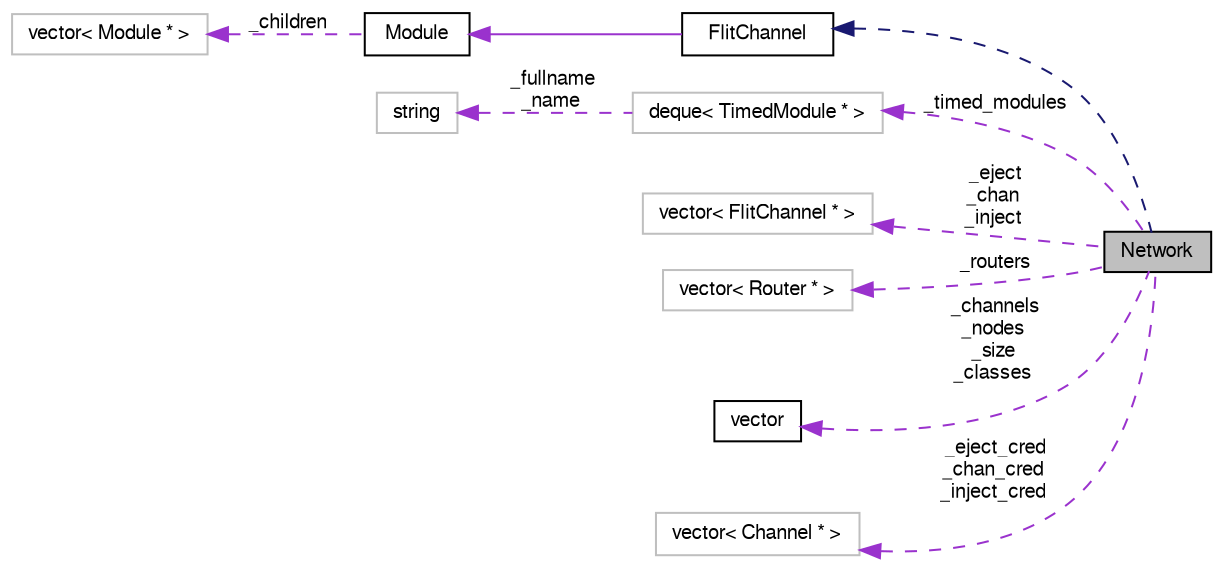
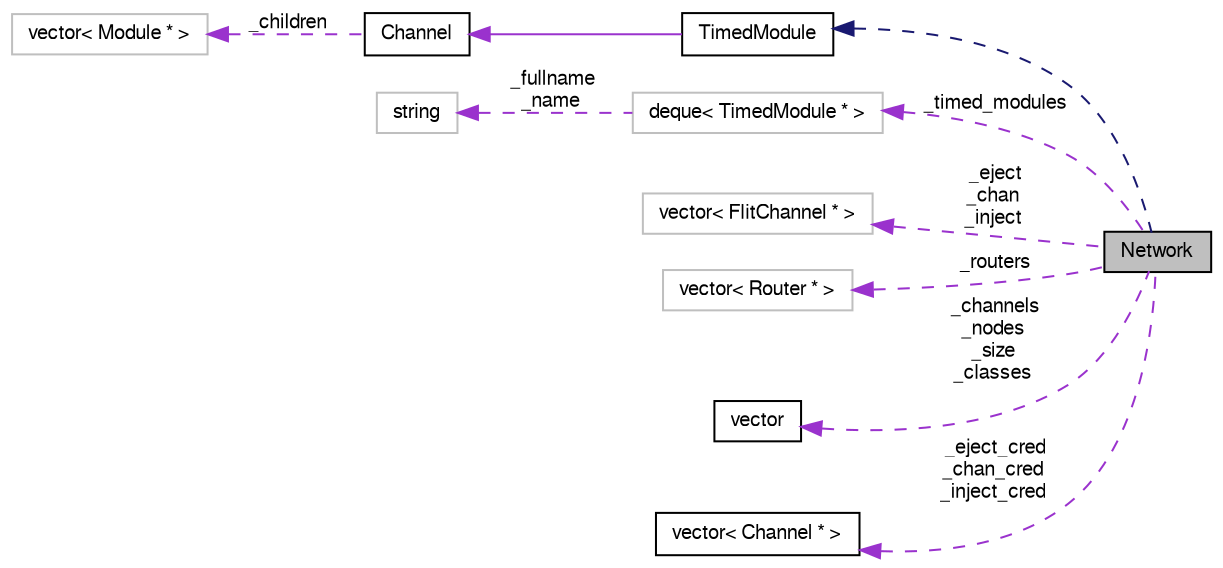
(417, 34) -> (417, 34)
(758, 34) -> (758, 34)
(758, 534) -> (758, 534)
